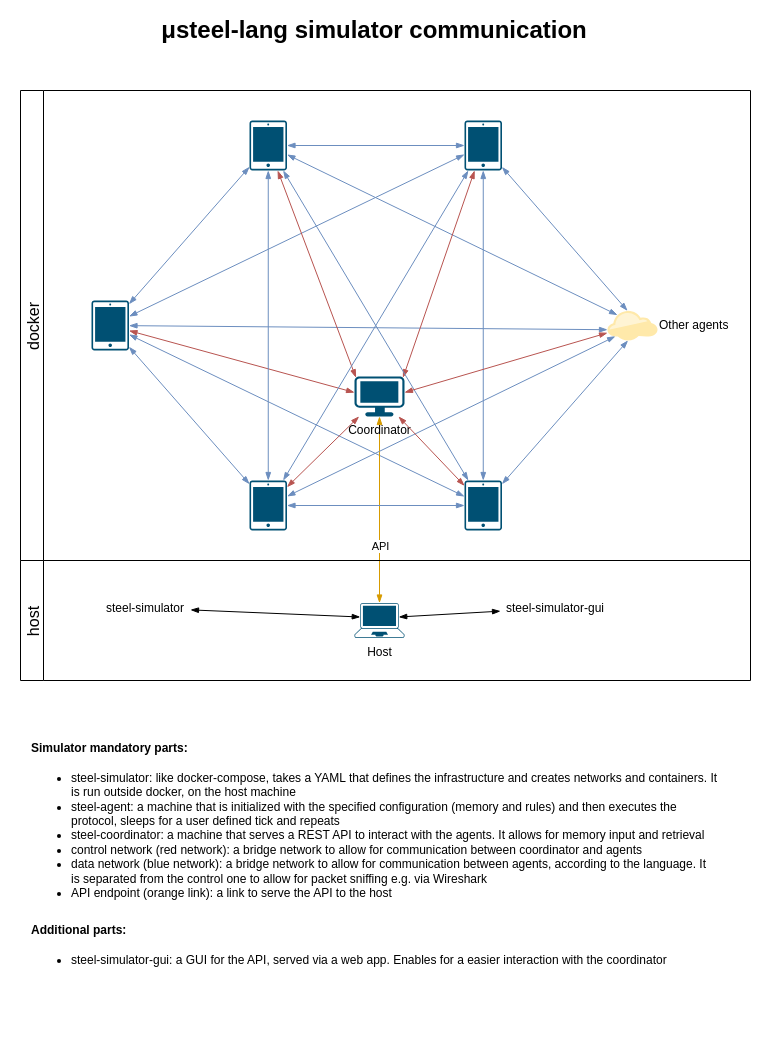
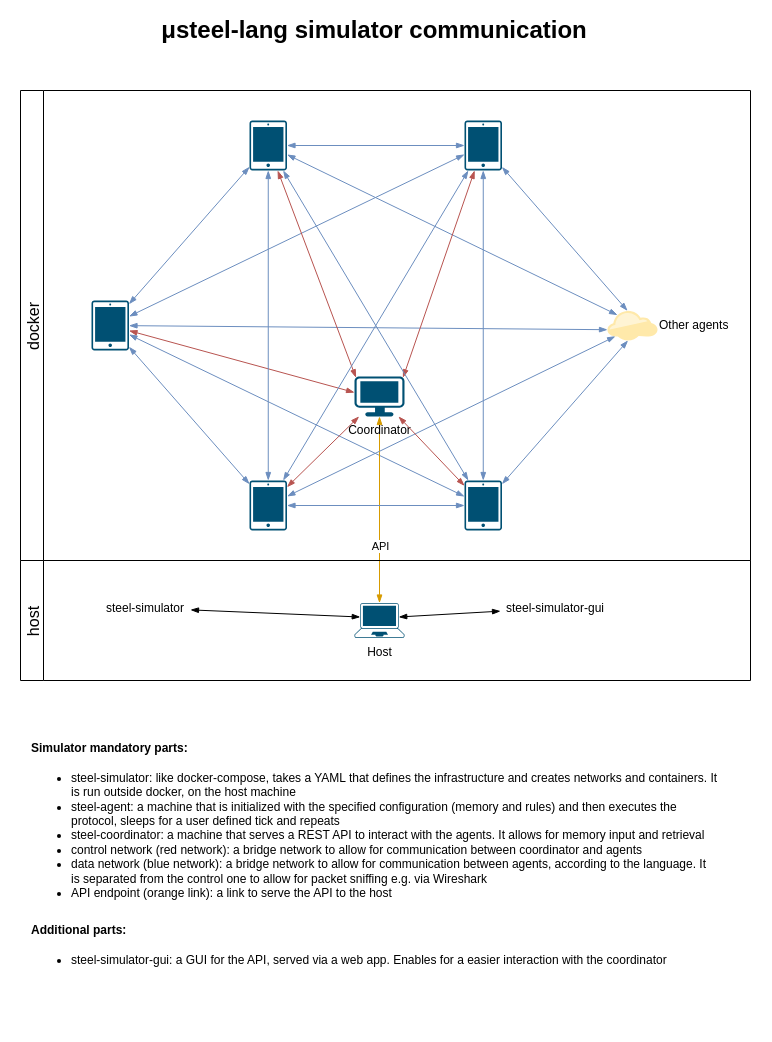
(506, 363) -> none
